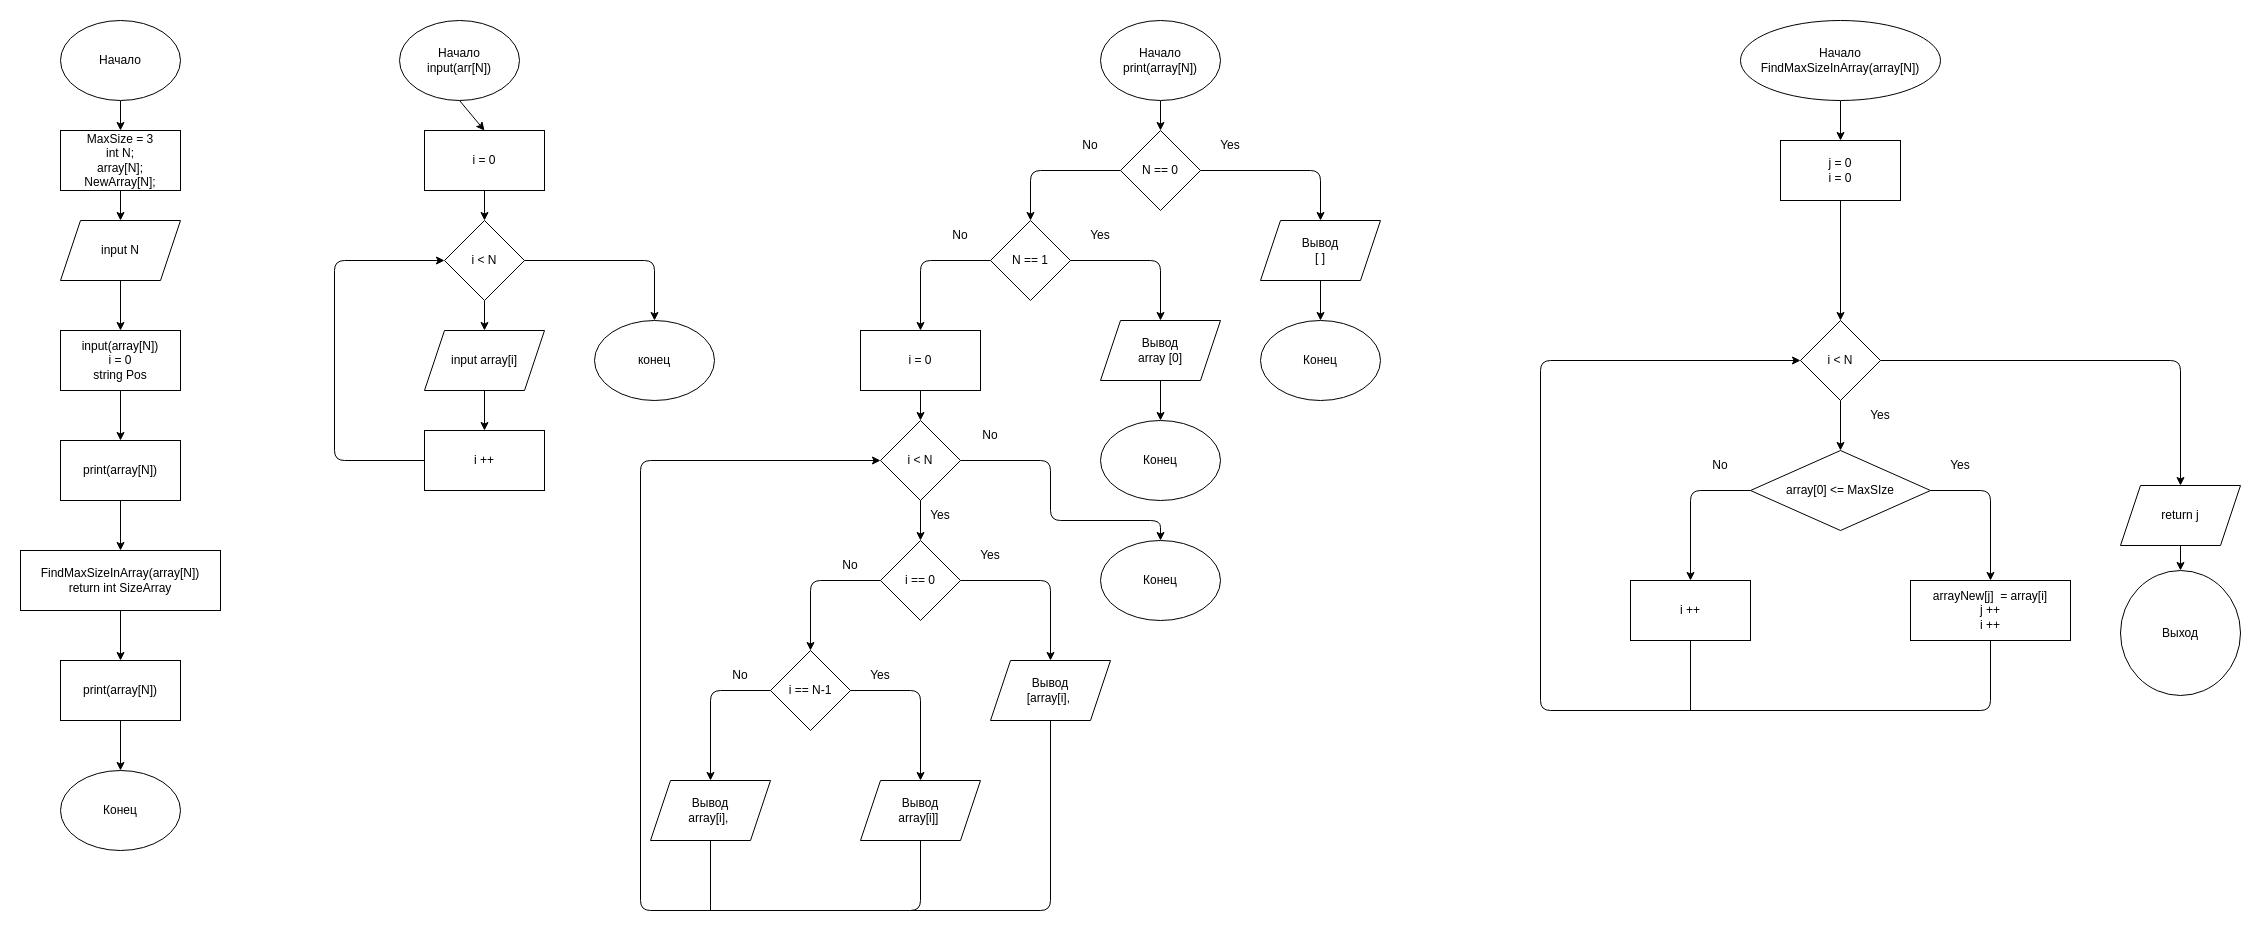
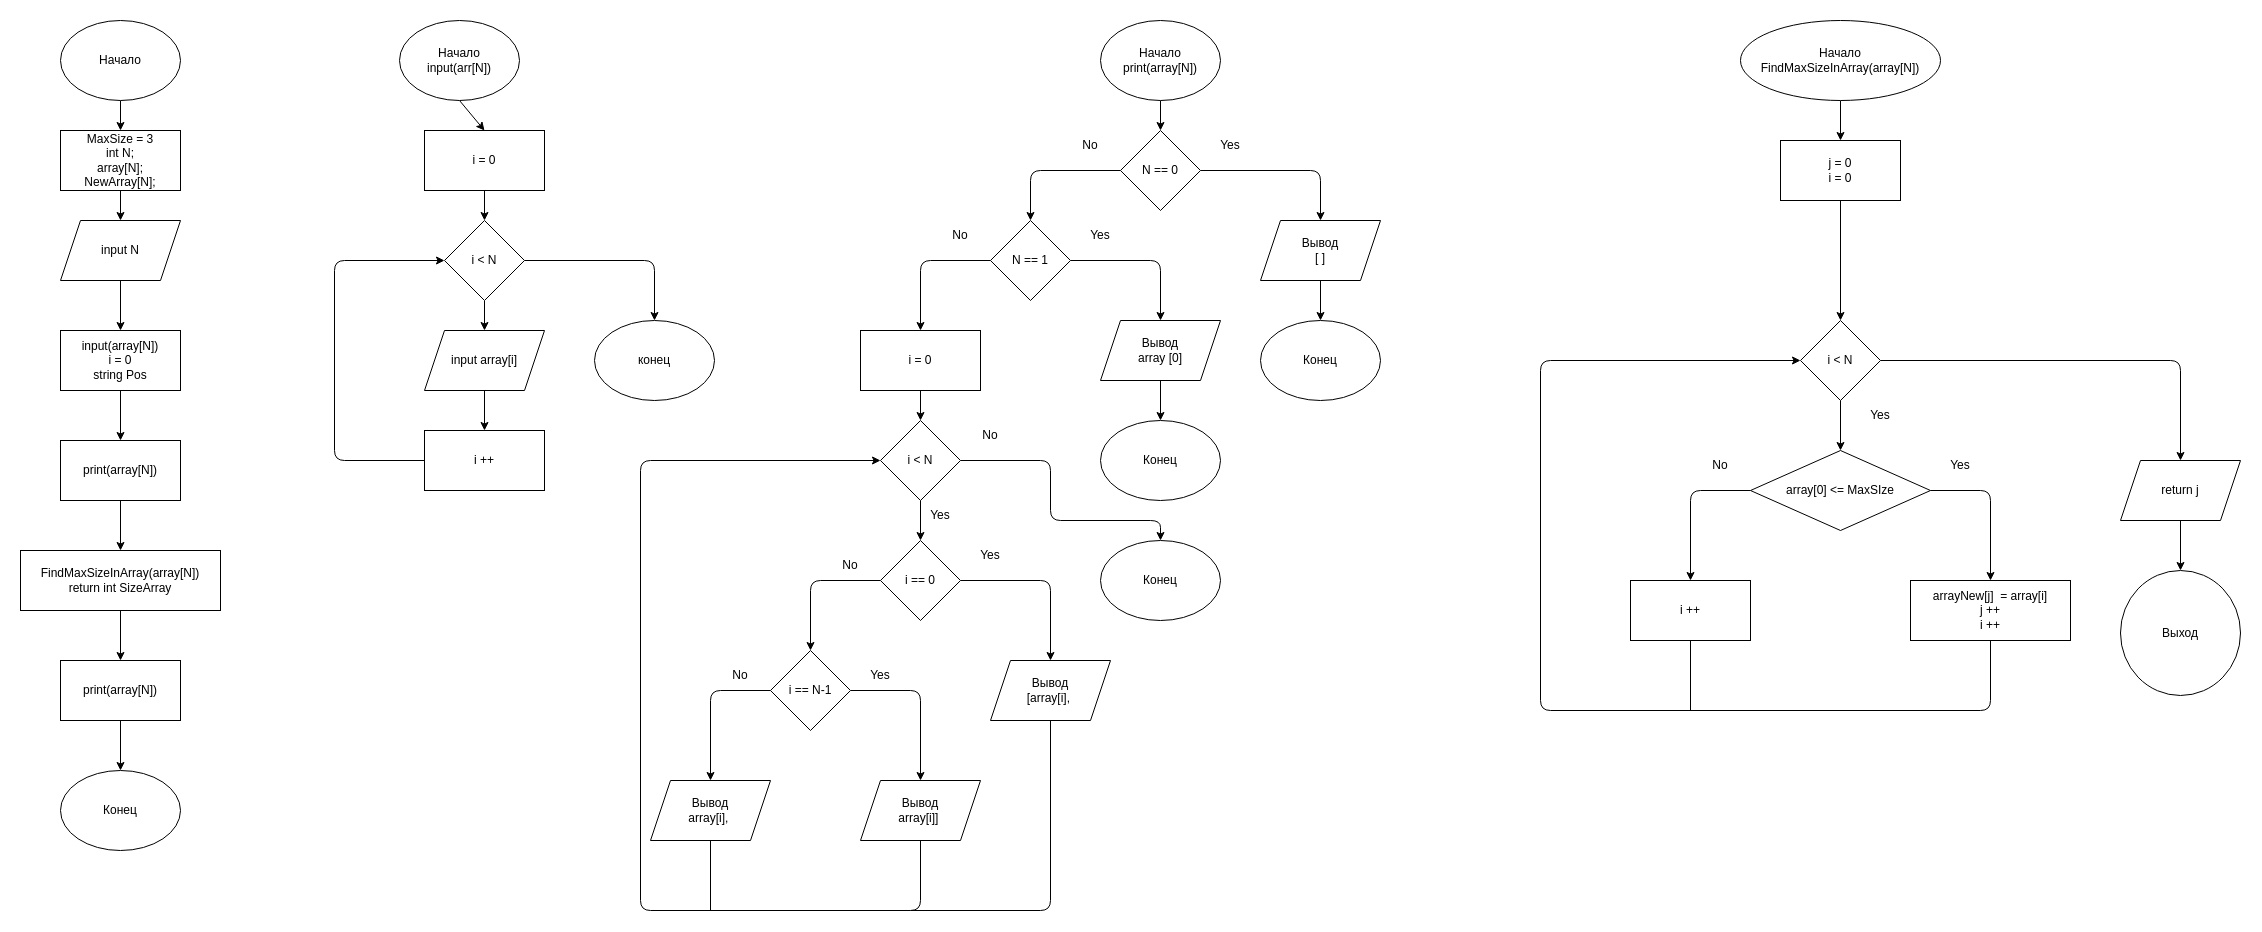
(2181, 516) -> (2181, 491)
